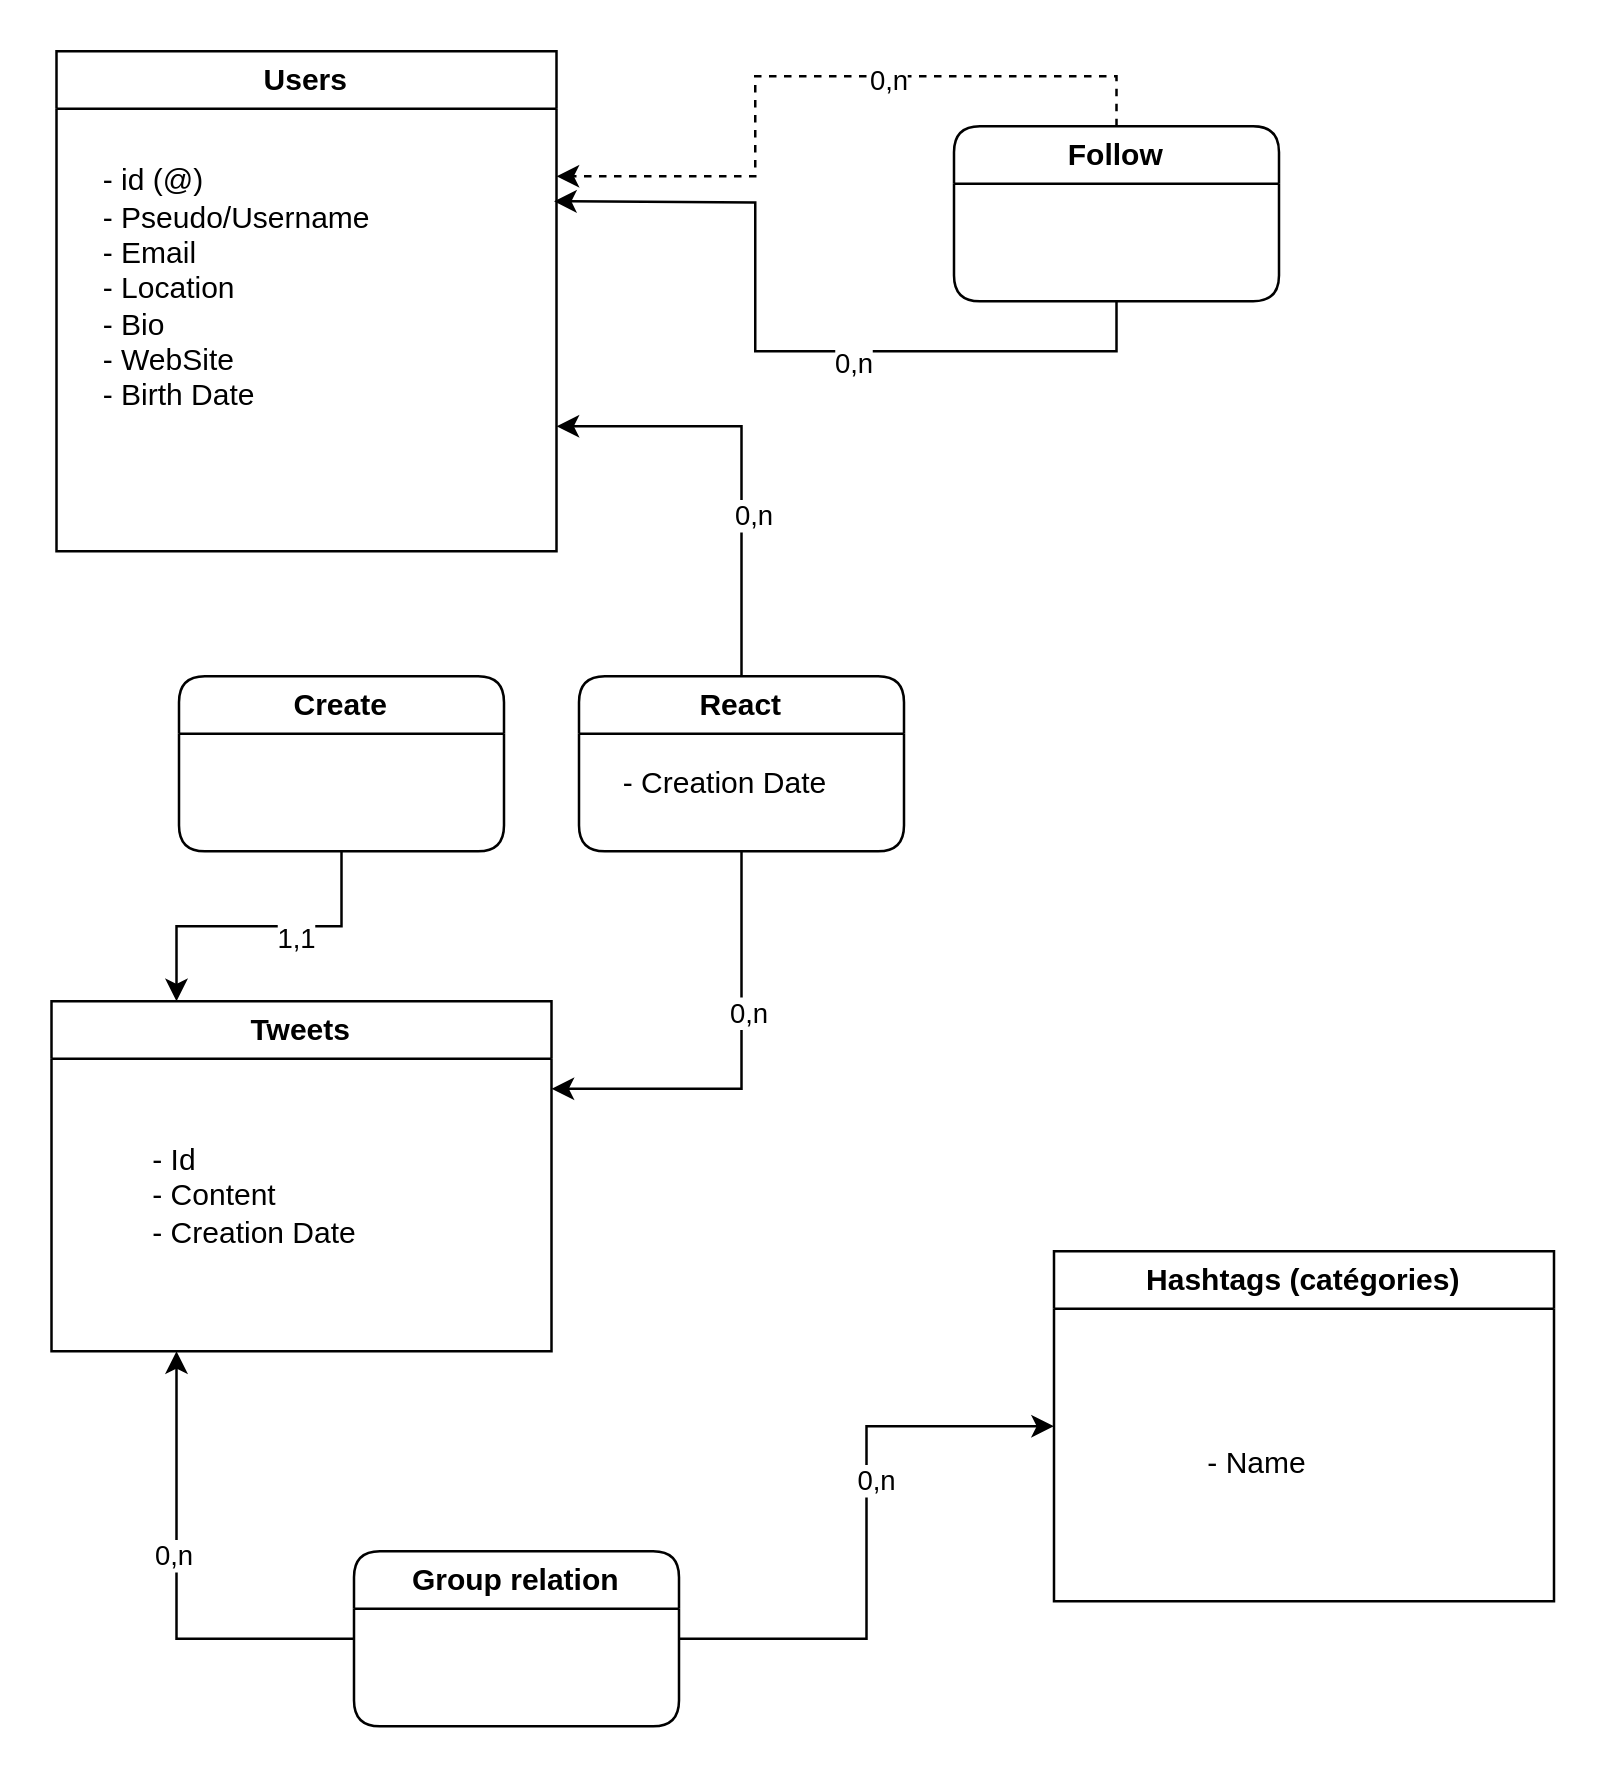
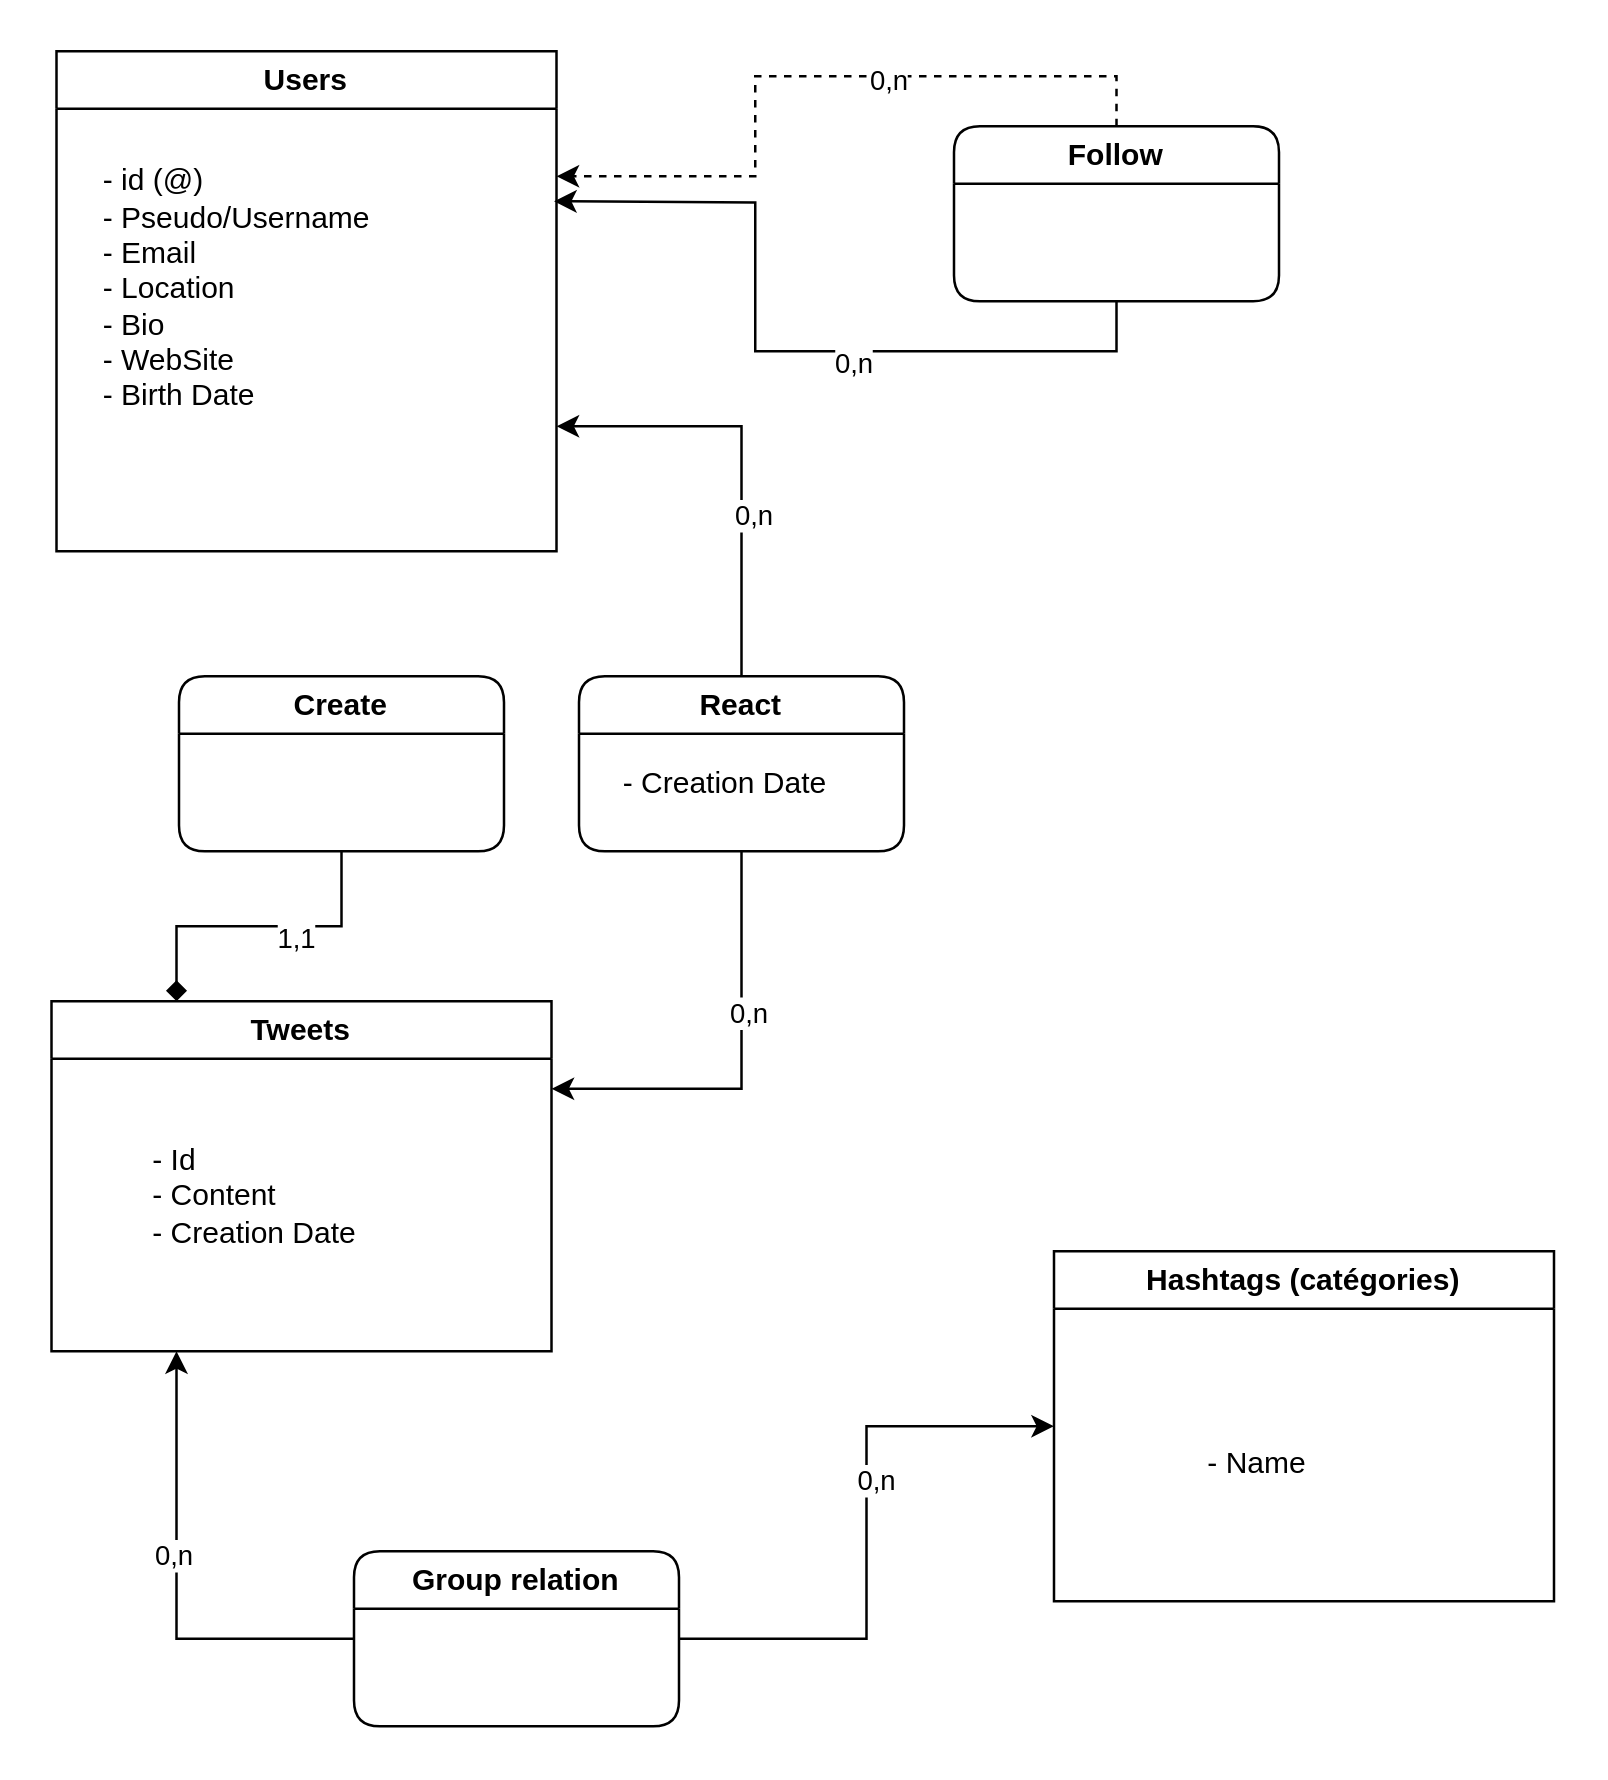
(176, 982) -> (176, 981)
